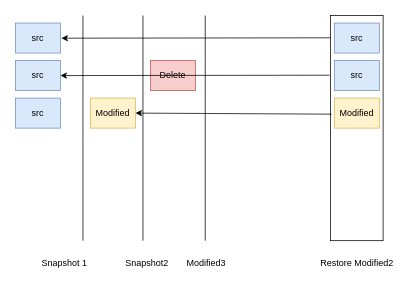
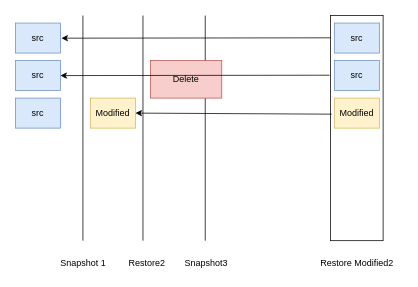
(173, 75) -> (186, 79)
(64, 263) -> (83, 263)
(147, 263) -> (147, 263)
(206, 263) -> (206, 263)
